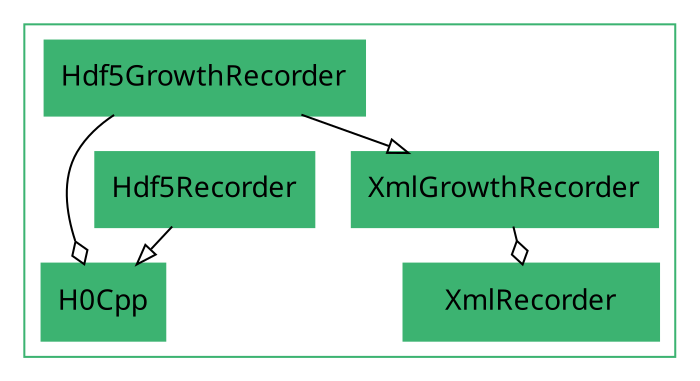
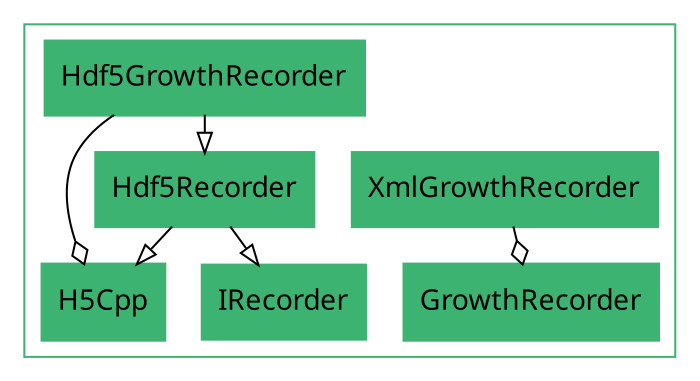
(345, 130) -> (205, 124)
(103, 302) -> (103, 302)
none -> (284, 302)
(531, 302) -> (531, 302)
